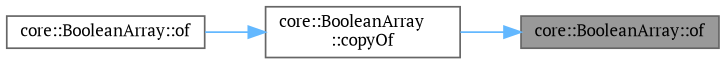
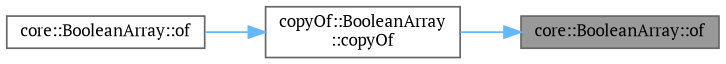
(363, 32) -> (363, 32)
